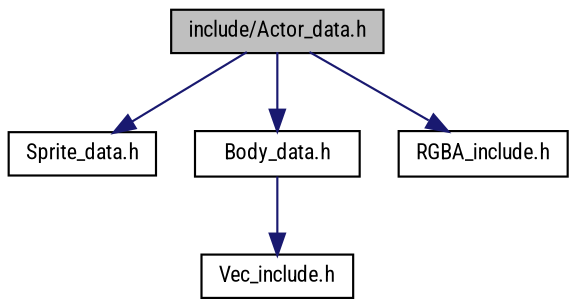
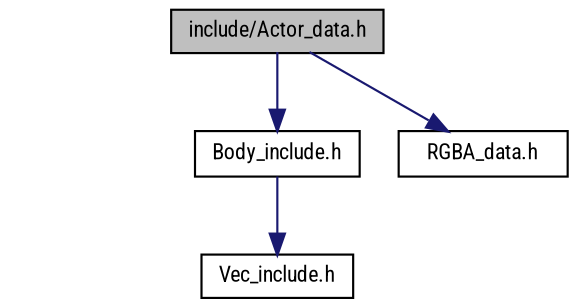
(82, 154) -> none
(277, 154) -> (277, 154)
(483, 154) -> (483, 154)
